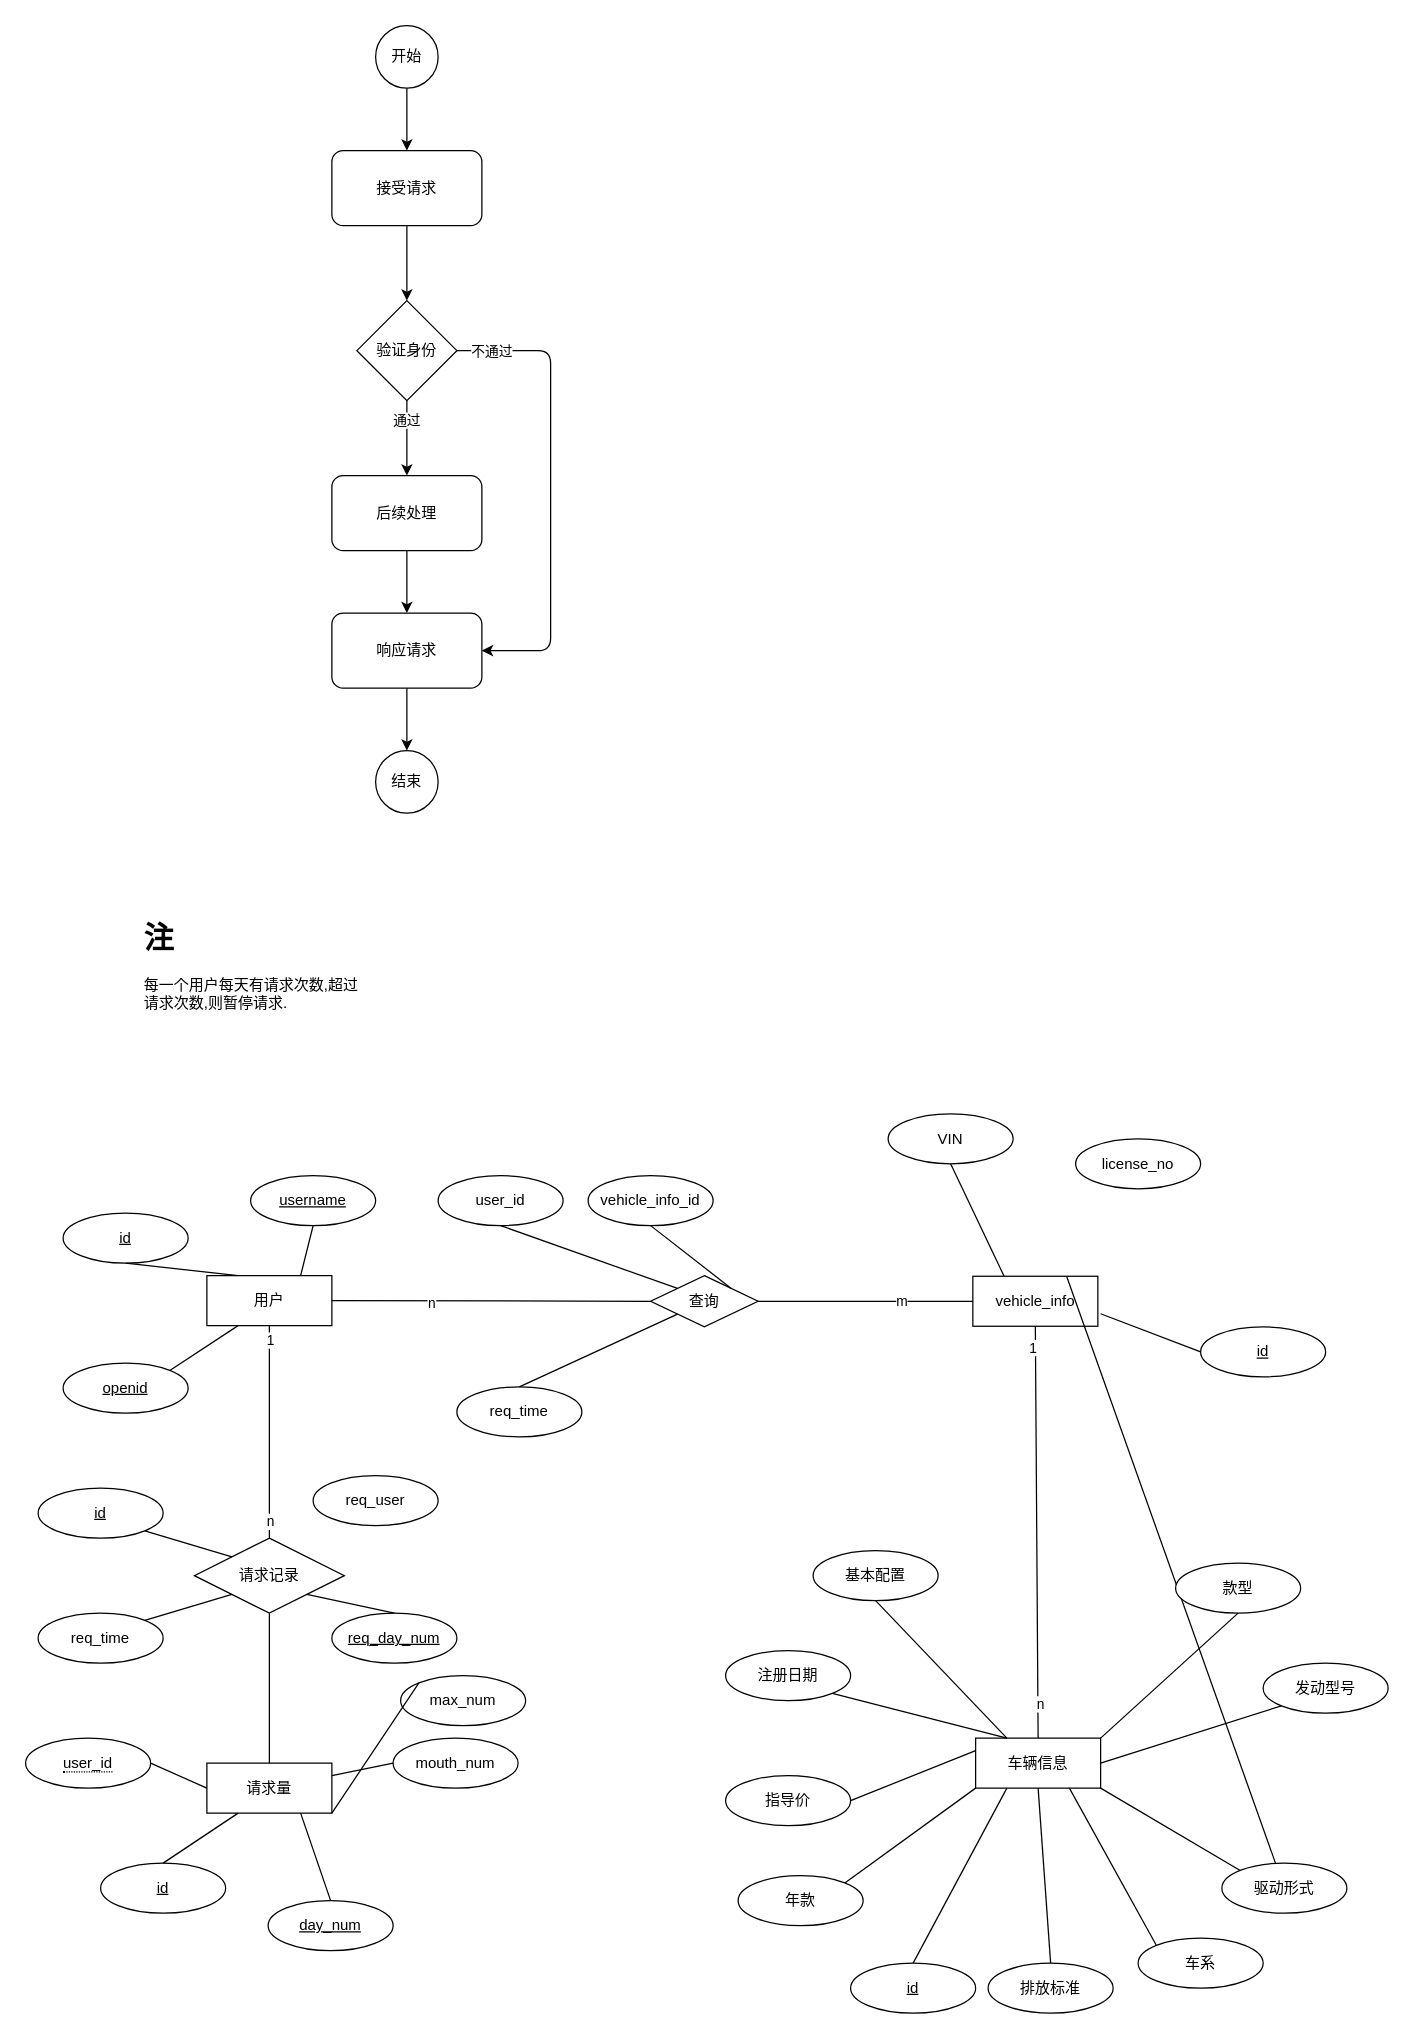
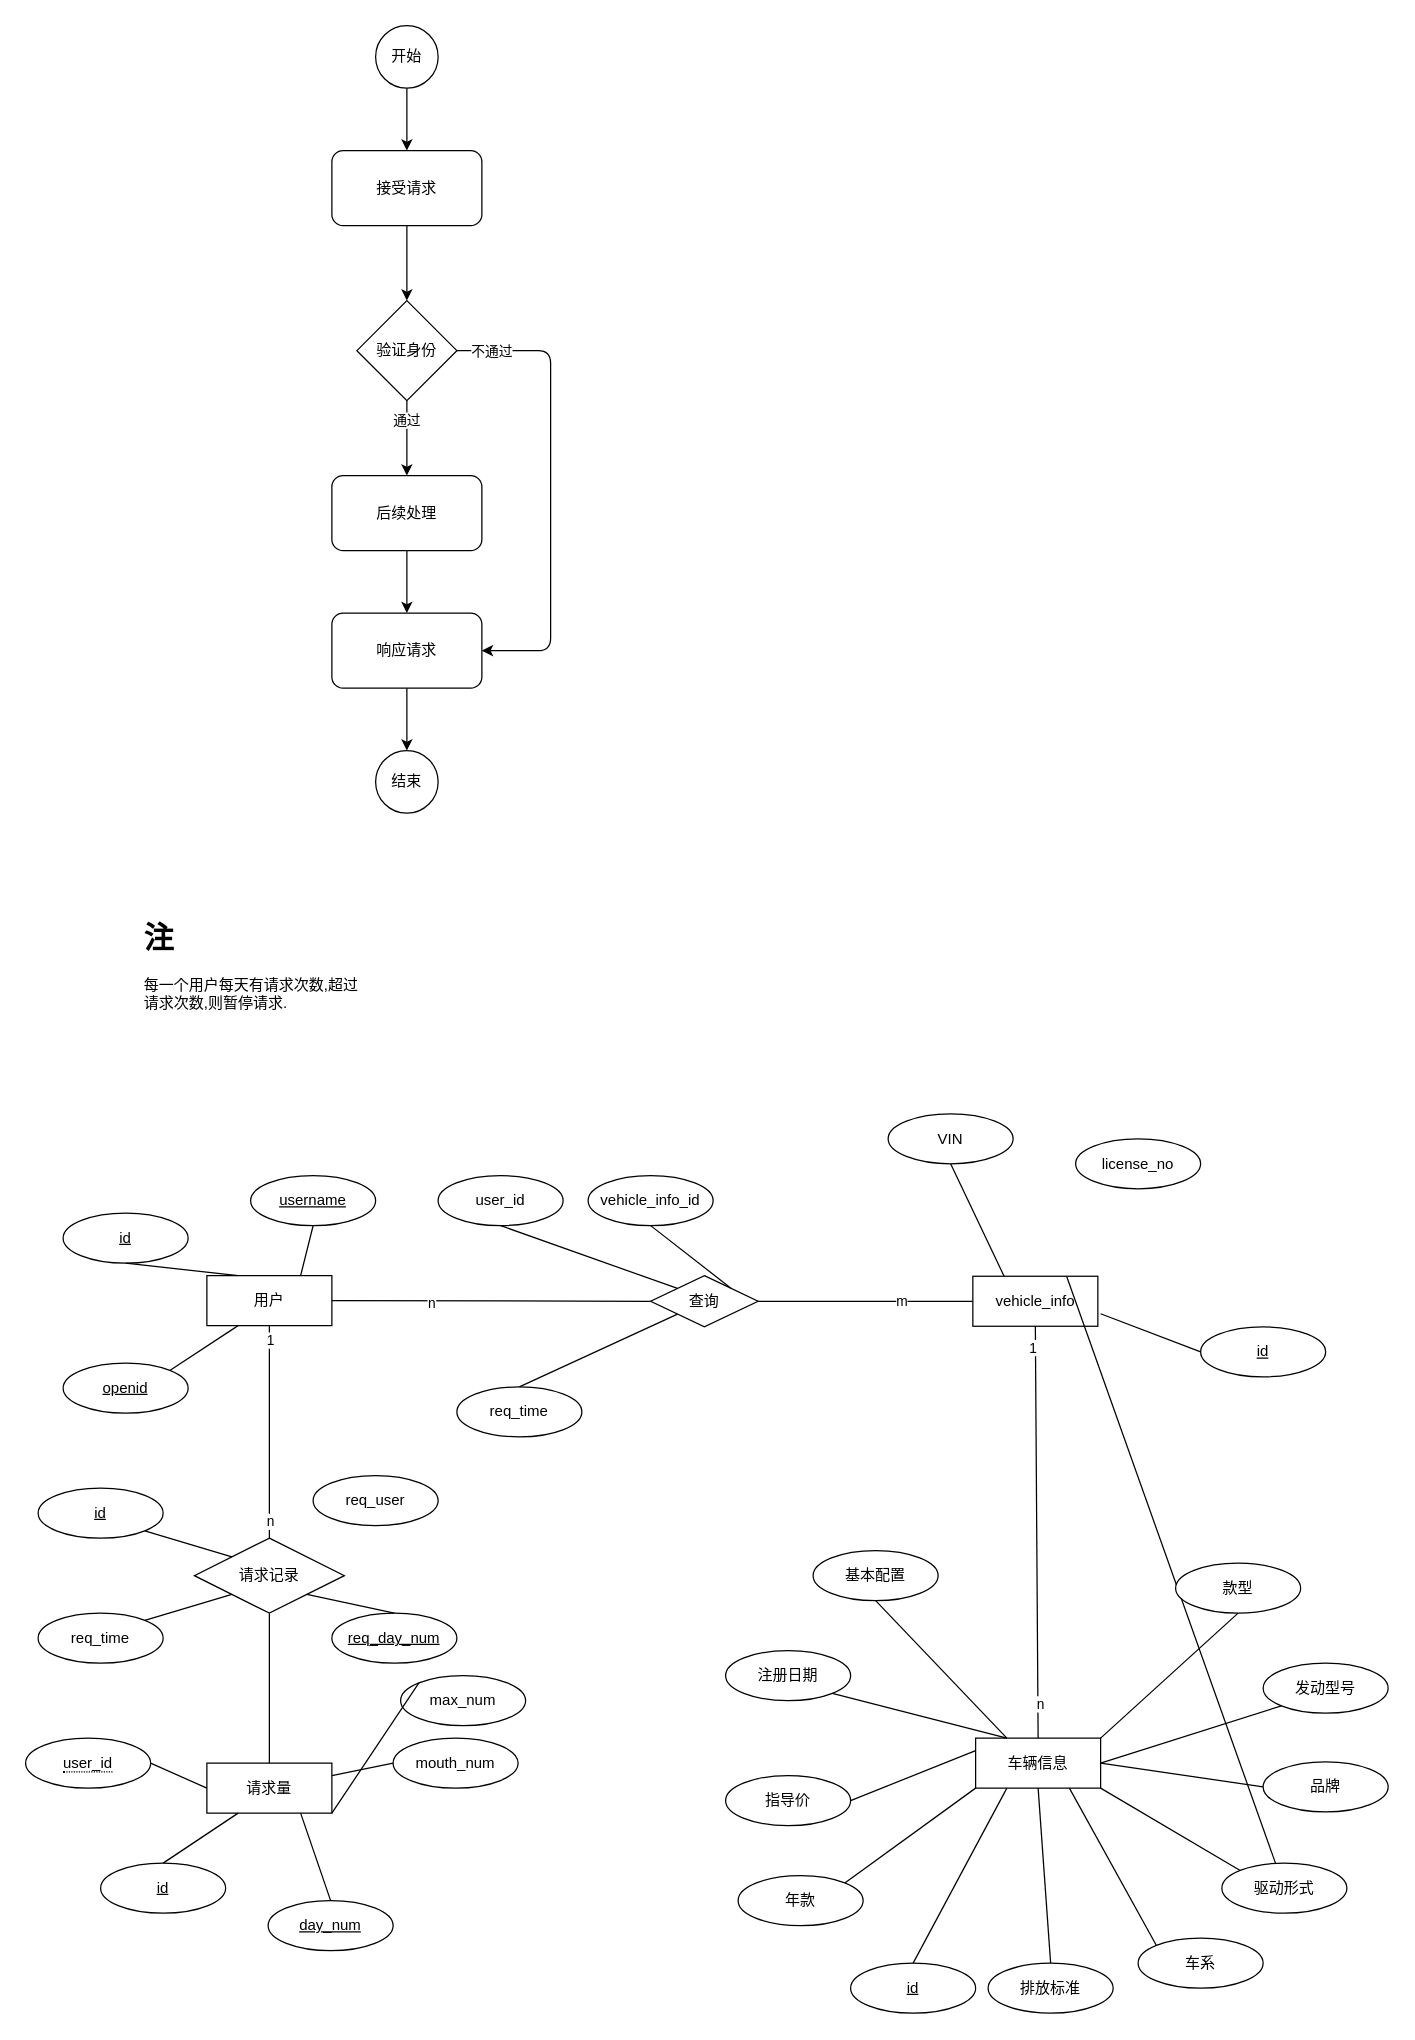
none -> (1183, 1775)
none -> (1326, 1787)
